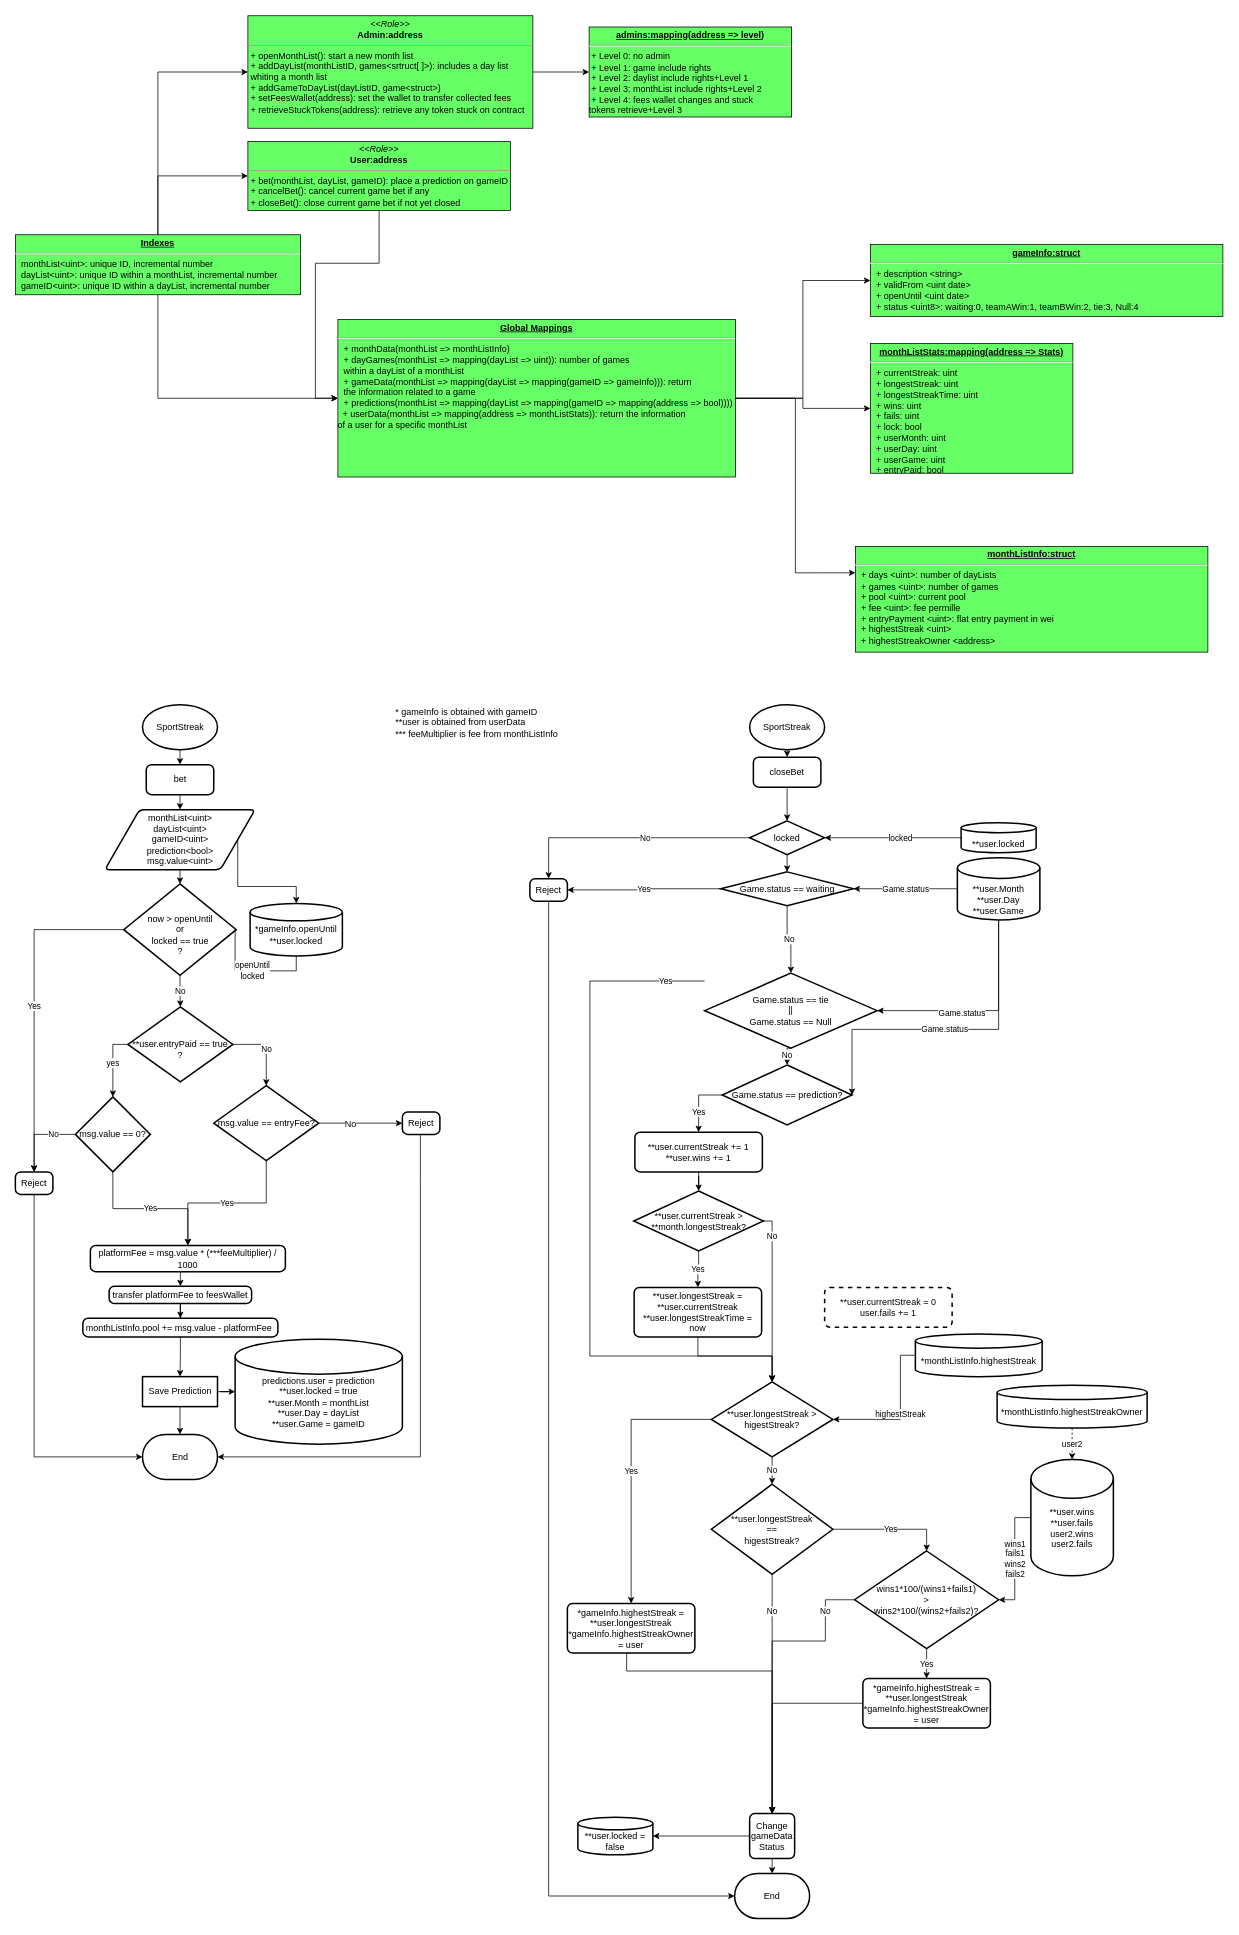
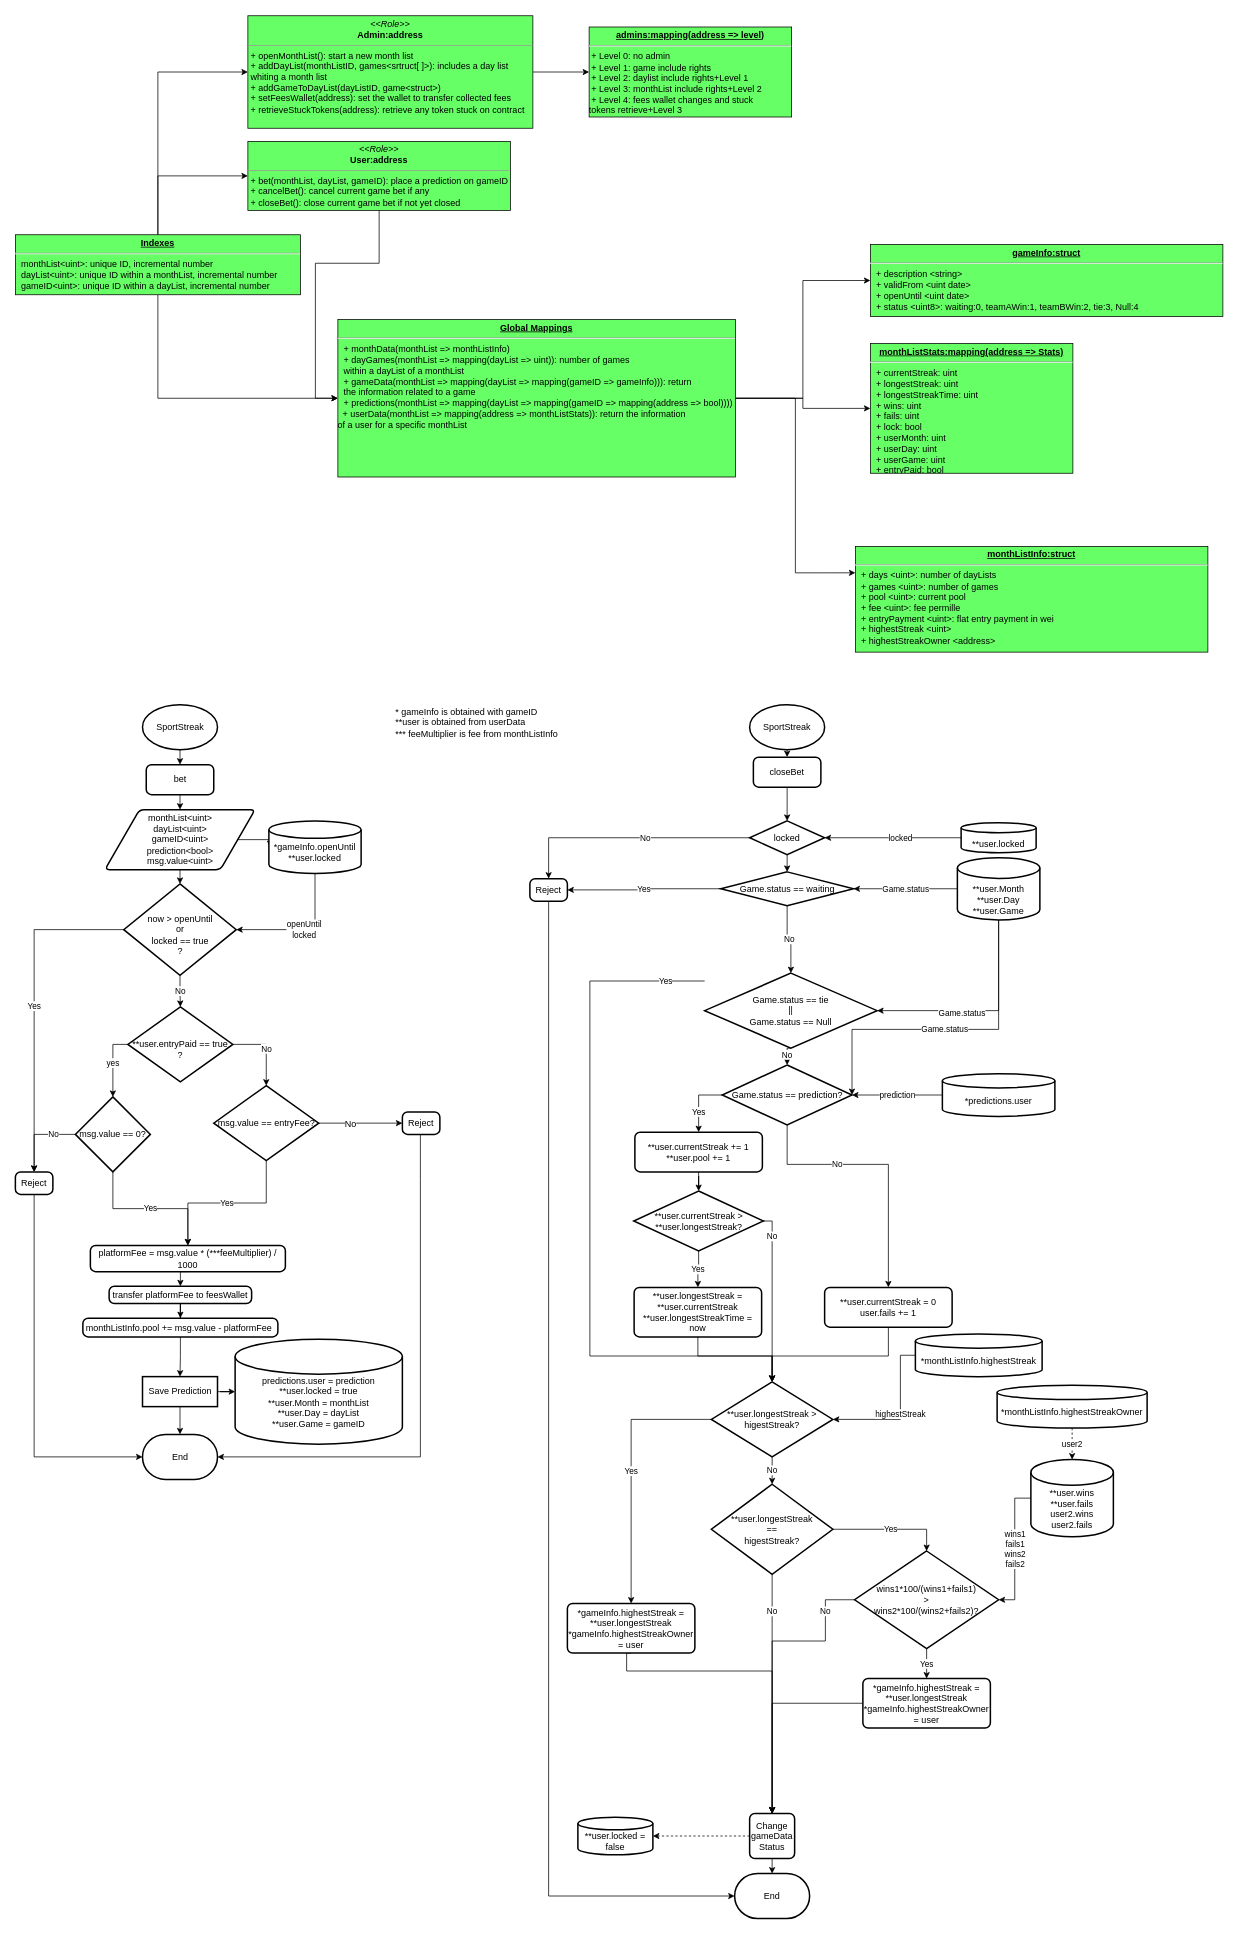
(296, 930) -> (315, 847)
none -> (897, 1095)
none -> (999, 1095)
(699, 1152) -> (699, 1152)
none -> (888, 1171)
(699, 1221) -> (699, 1221)
(888, 1307) -> (888, 1307)
none -> (888, 1343)
(1072, 1518) -> (1072, 1498)
(703, 1836) -> (703, 1836)
